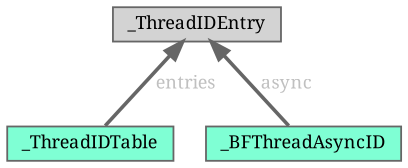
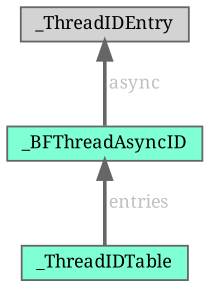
(138, 90) -> (105, 212)
